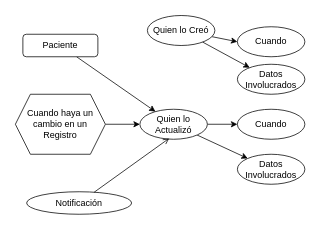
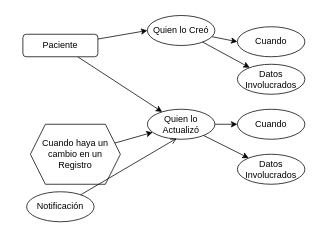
none -> (120, 35)
(60, 124) -> (75, 154)
(174, 124) -> (181, 124)
(79, 203) -> (60, 207)
